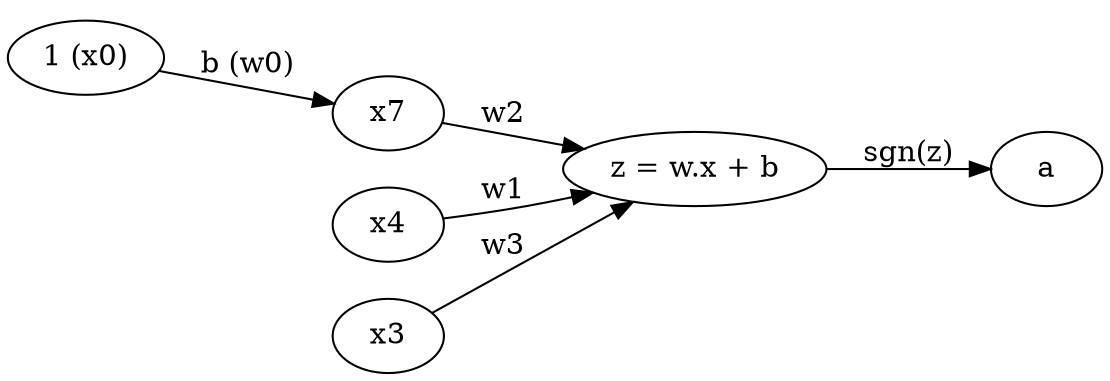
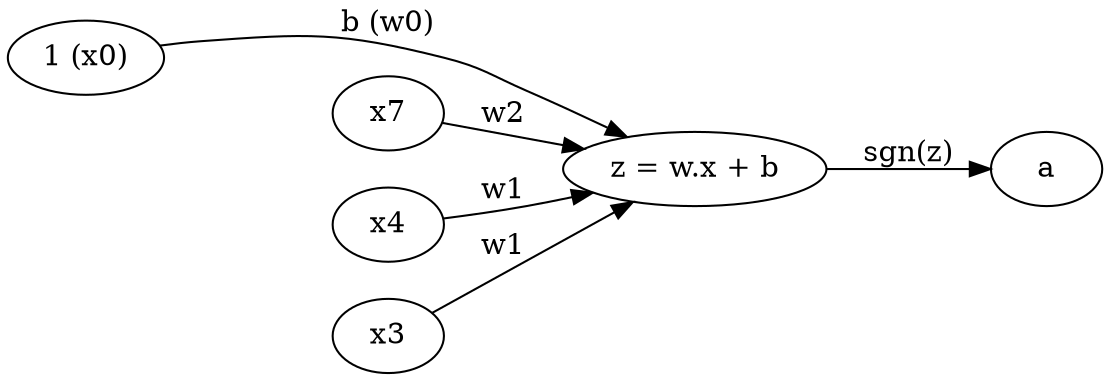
(236, 85) -> (391, 46)
(504, 246) -> (504, 246)
